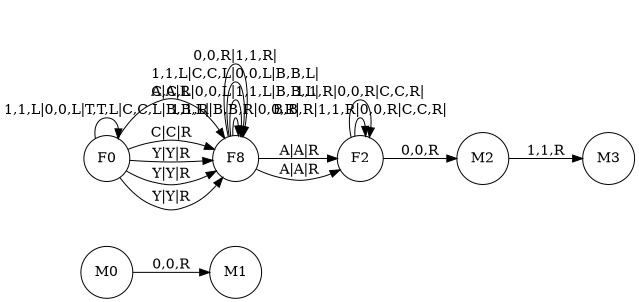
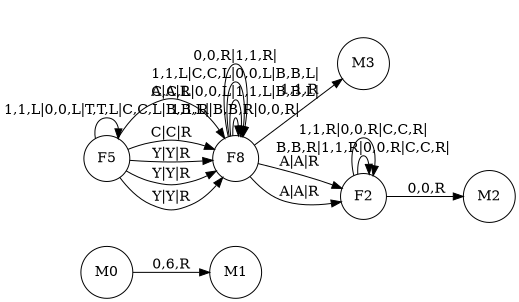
(107, 159) -> (107, 159)
(541, 159) -> (294, 115)
(171, 265) -> (171, 265)
